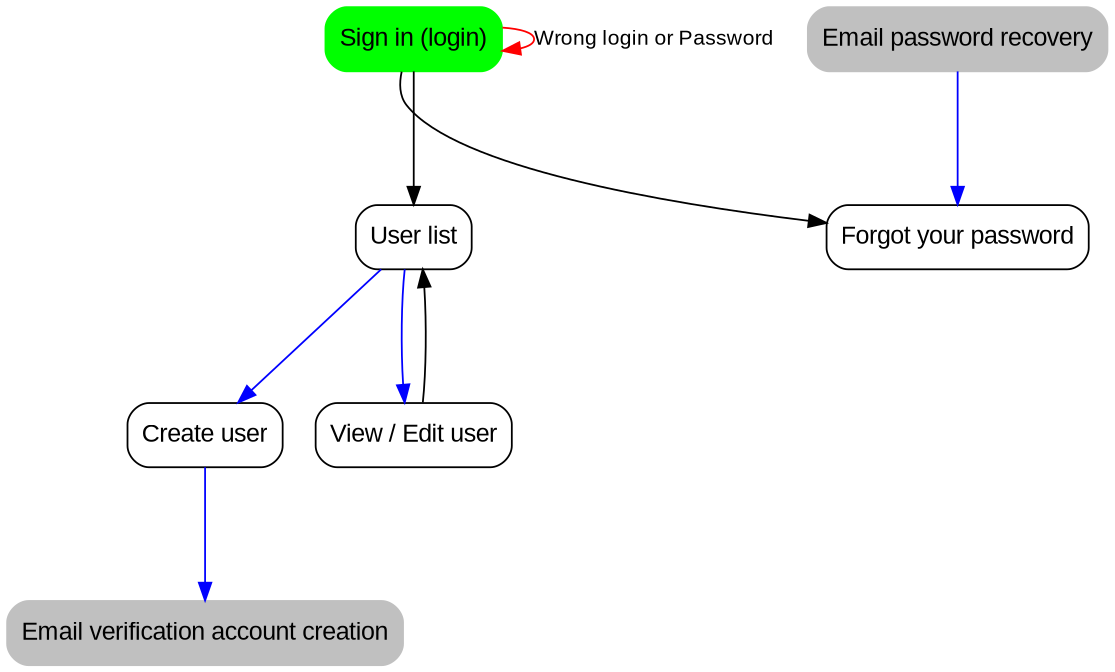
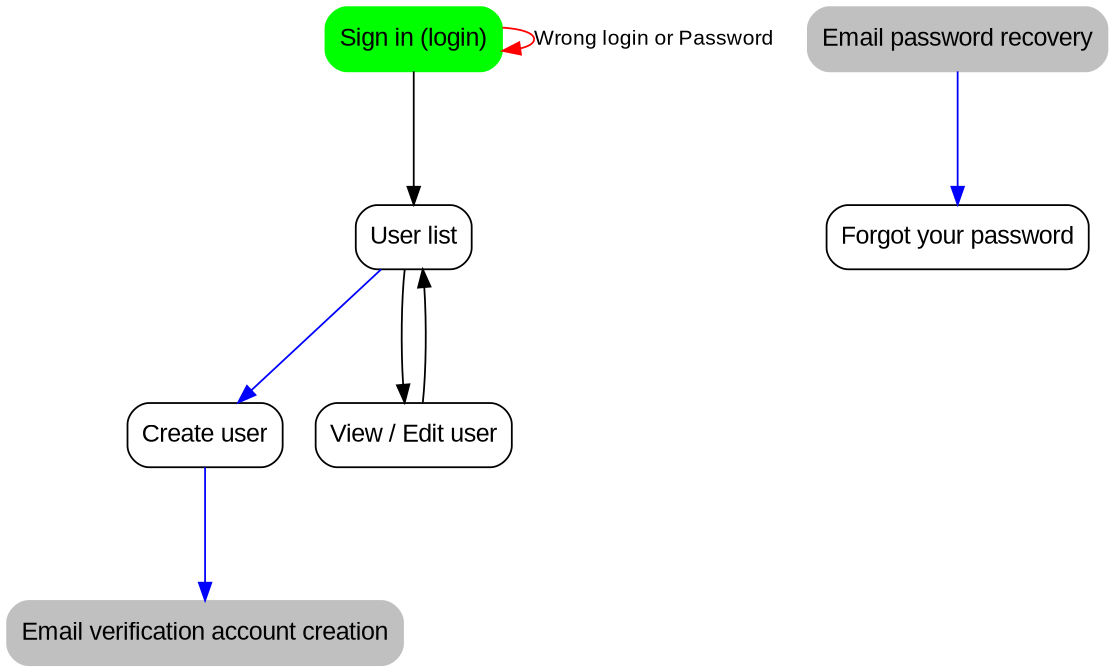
(582, 182) -> none
(402, 327) -> (402, 327)
